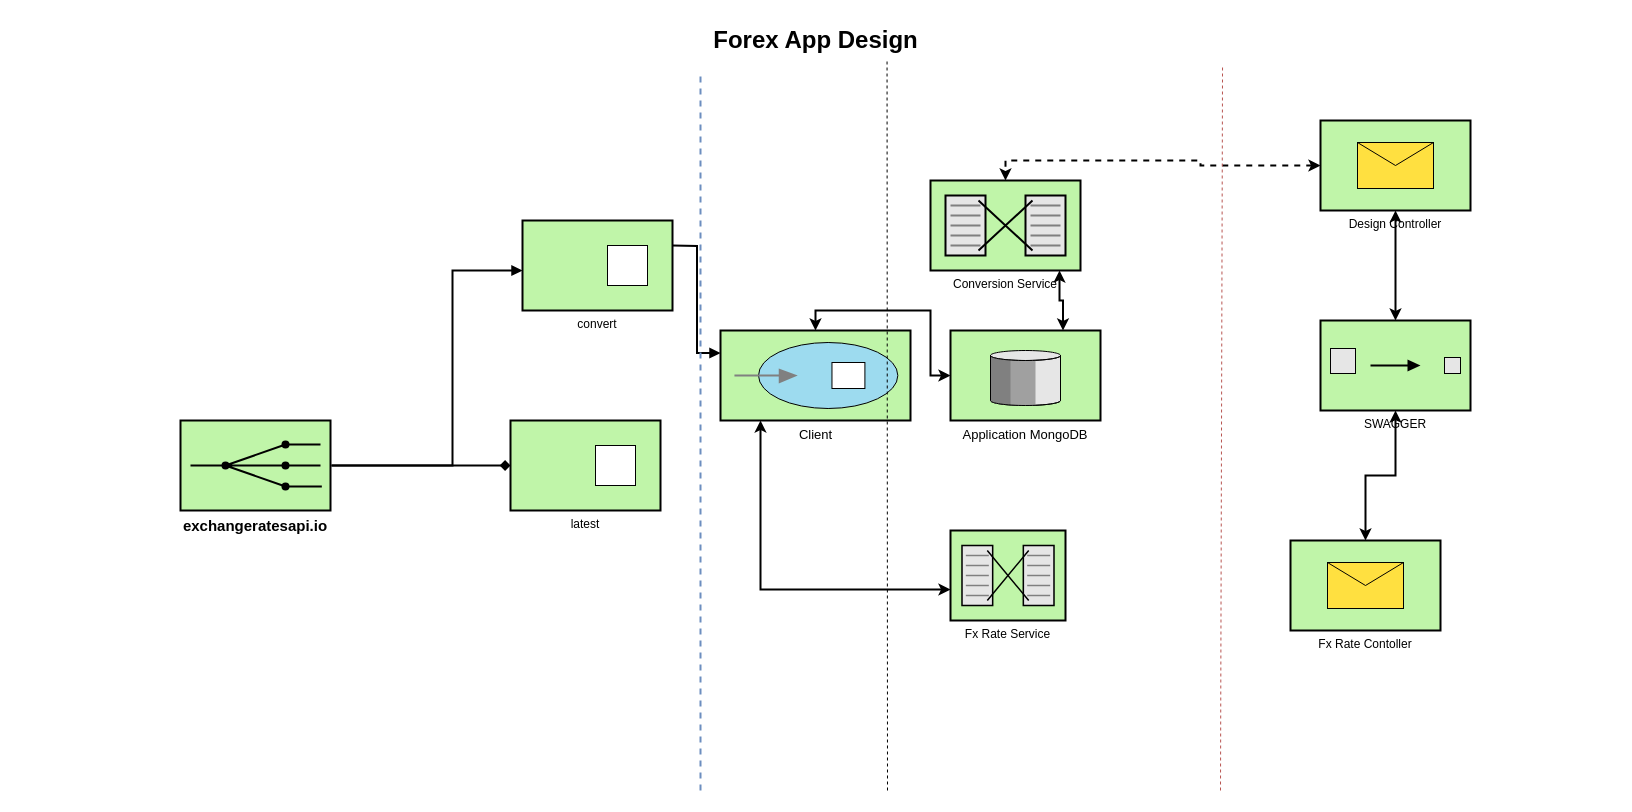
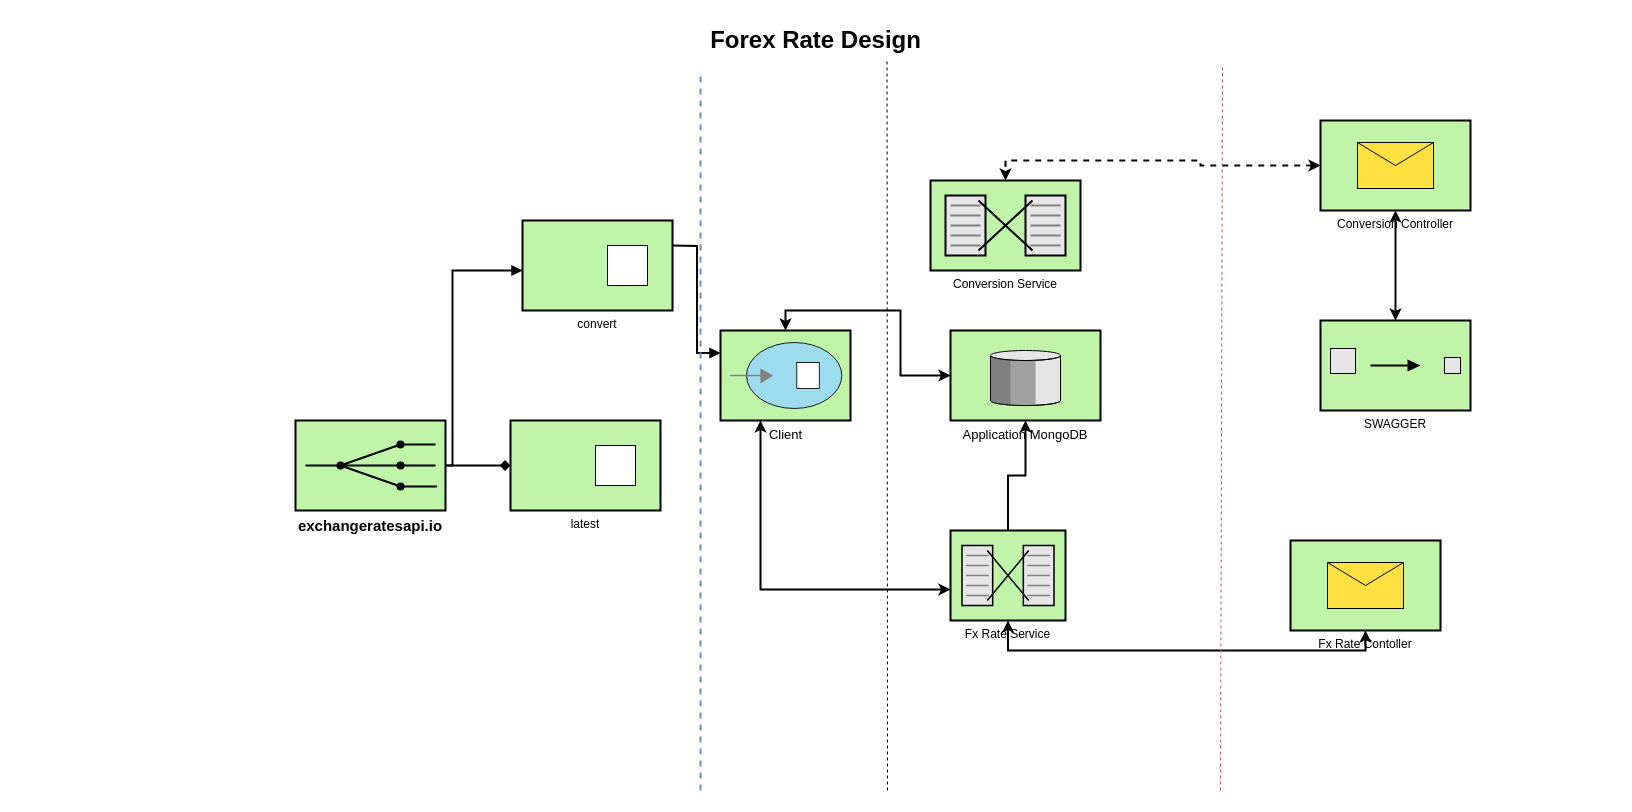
(816, 41) -> (816, 41)
(1395, 224) -> (1395, 224)
(1061, 301) -> none
(816, 376) -> (786, 376)
(256, 466) -> (371, 466)
none -> (1012, 476)
(1381, 476) -> none
none -> (1181, 651)
